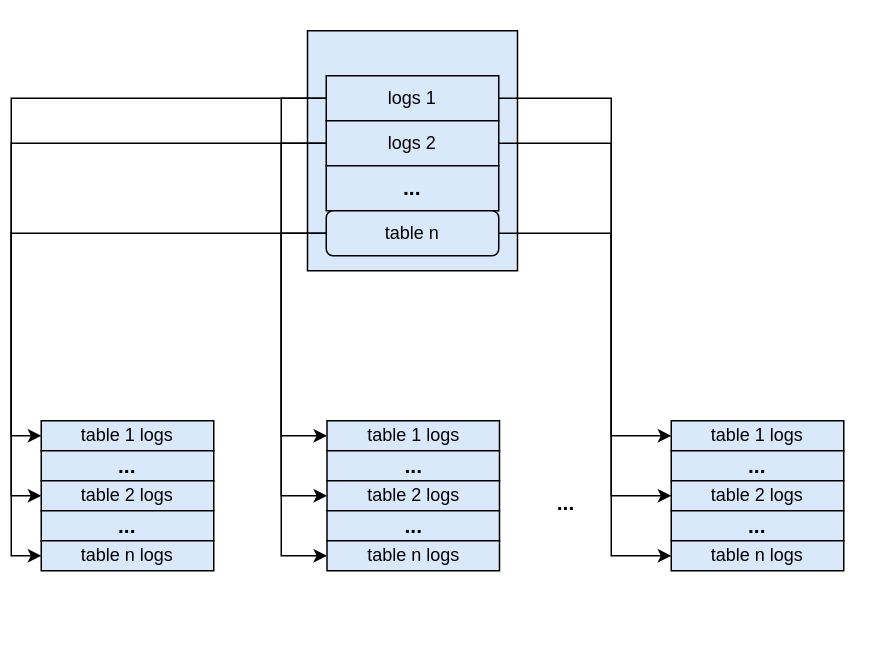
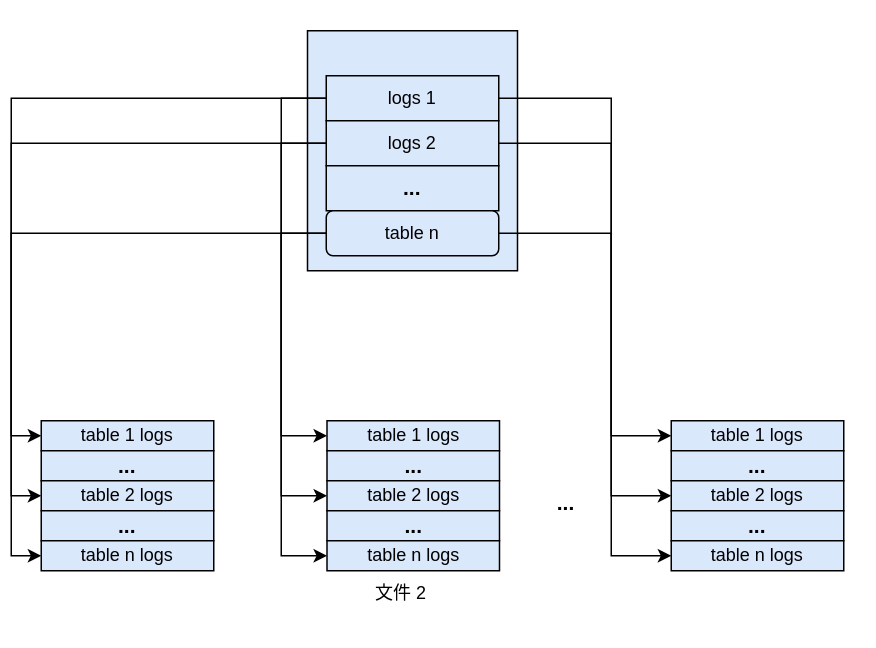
none -> (401, 593)
